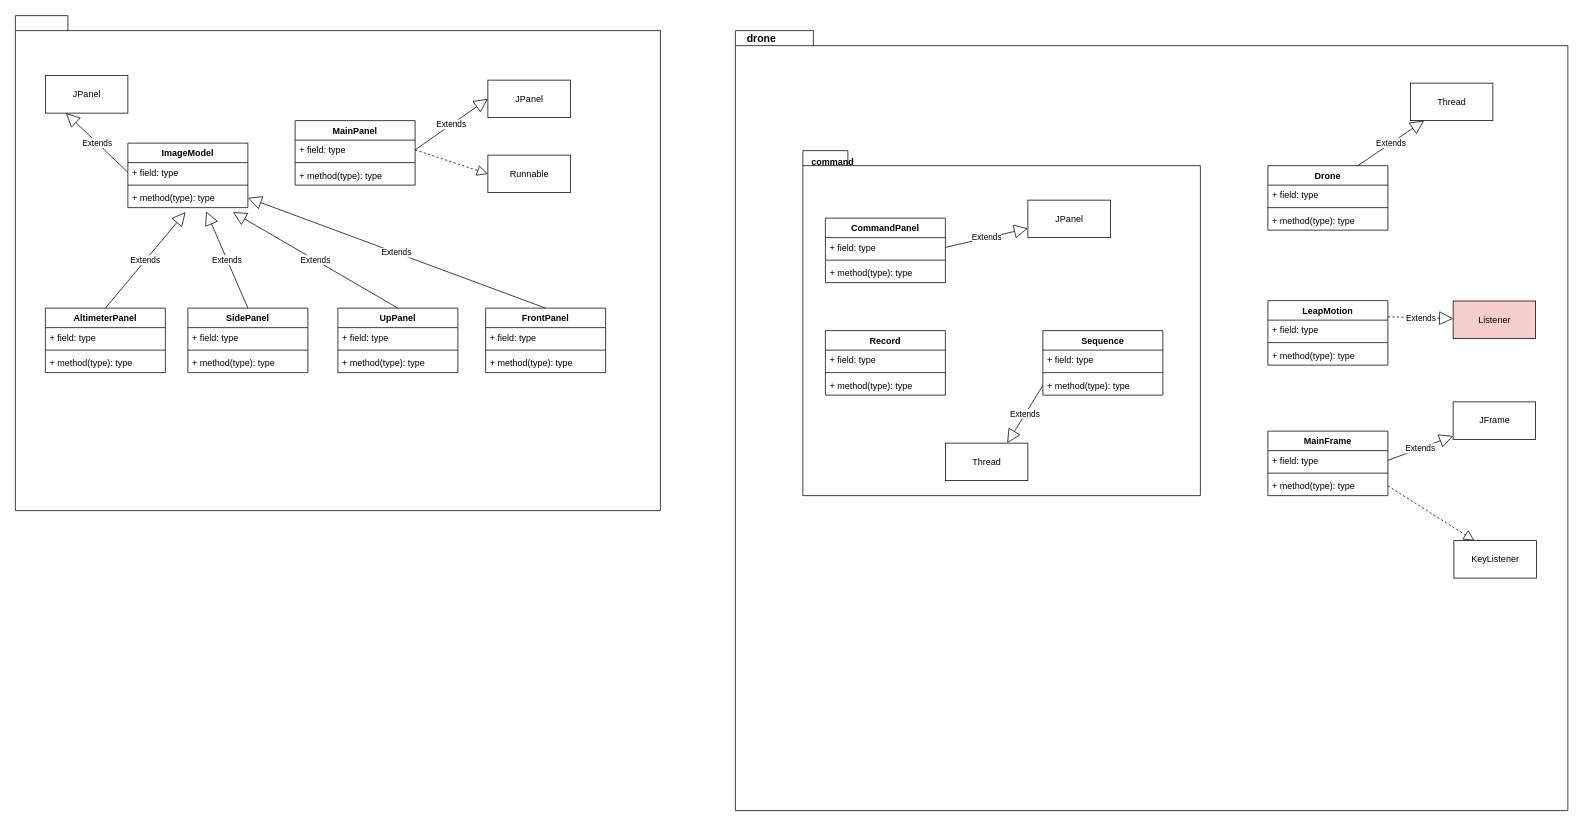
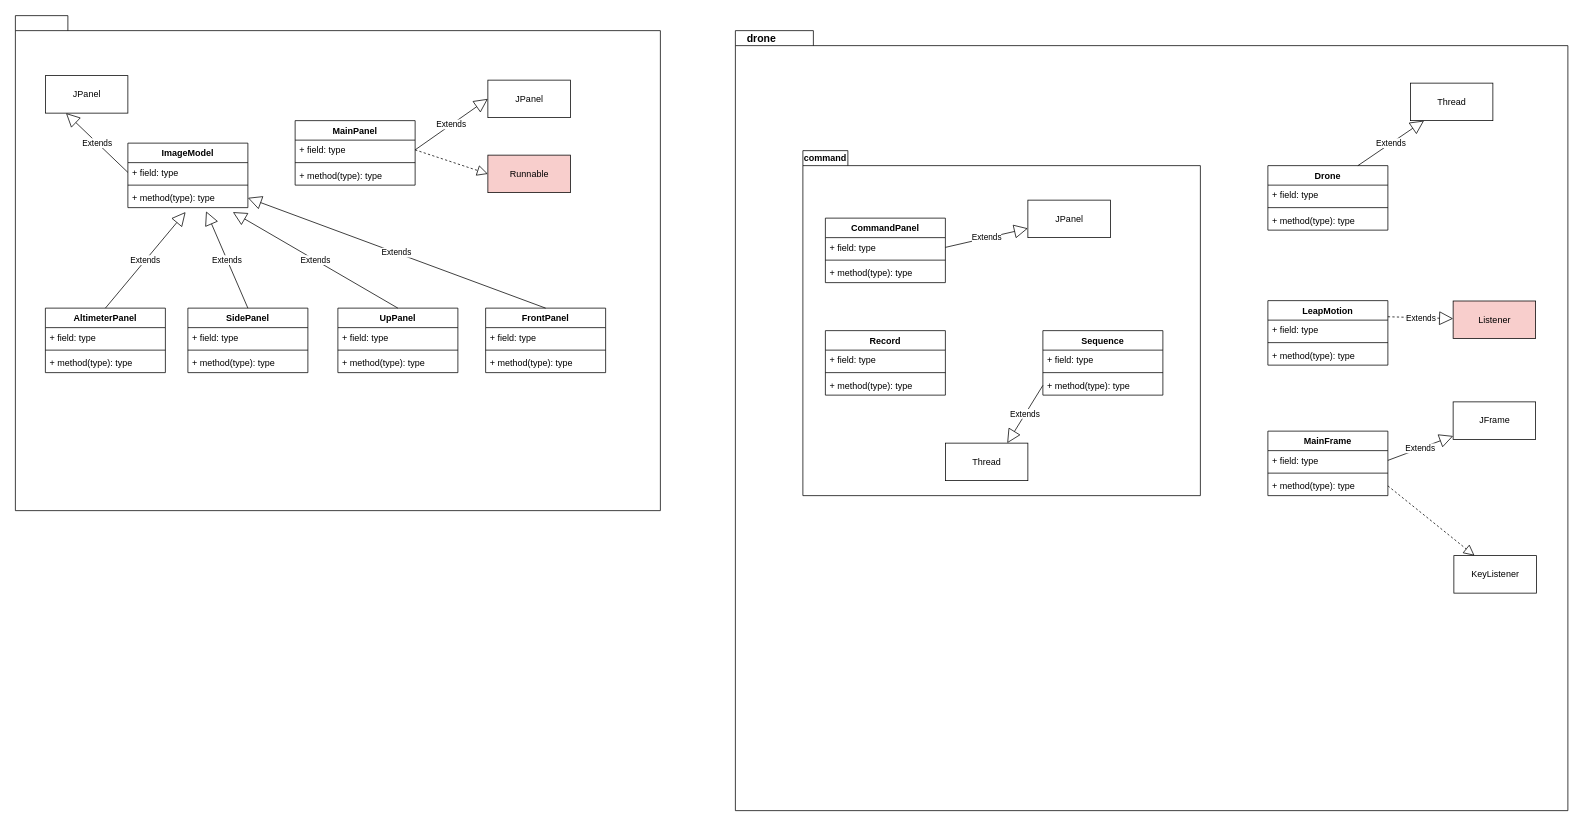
(833, 162) -> (825, 158)
(529, 174) -> (529, 174)
(1495, 559) -> (1495, 574)
